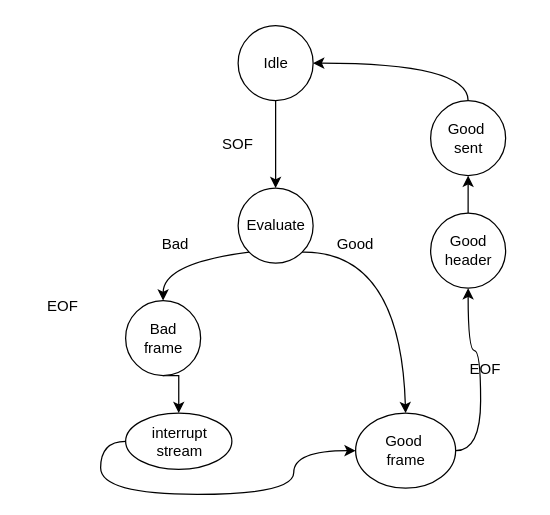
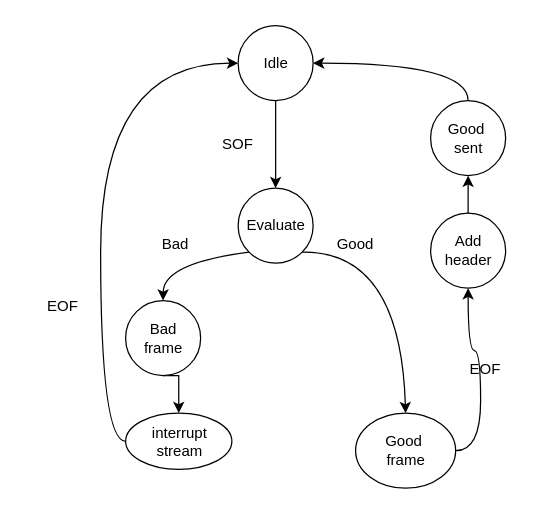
(469, 251) -> (469, 251)
(208, 494) -> (102, 219)
